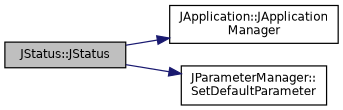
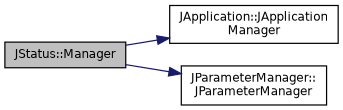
(65, 55) -> (65, 55)
(254, 85) -> (254, 85)
